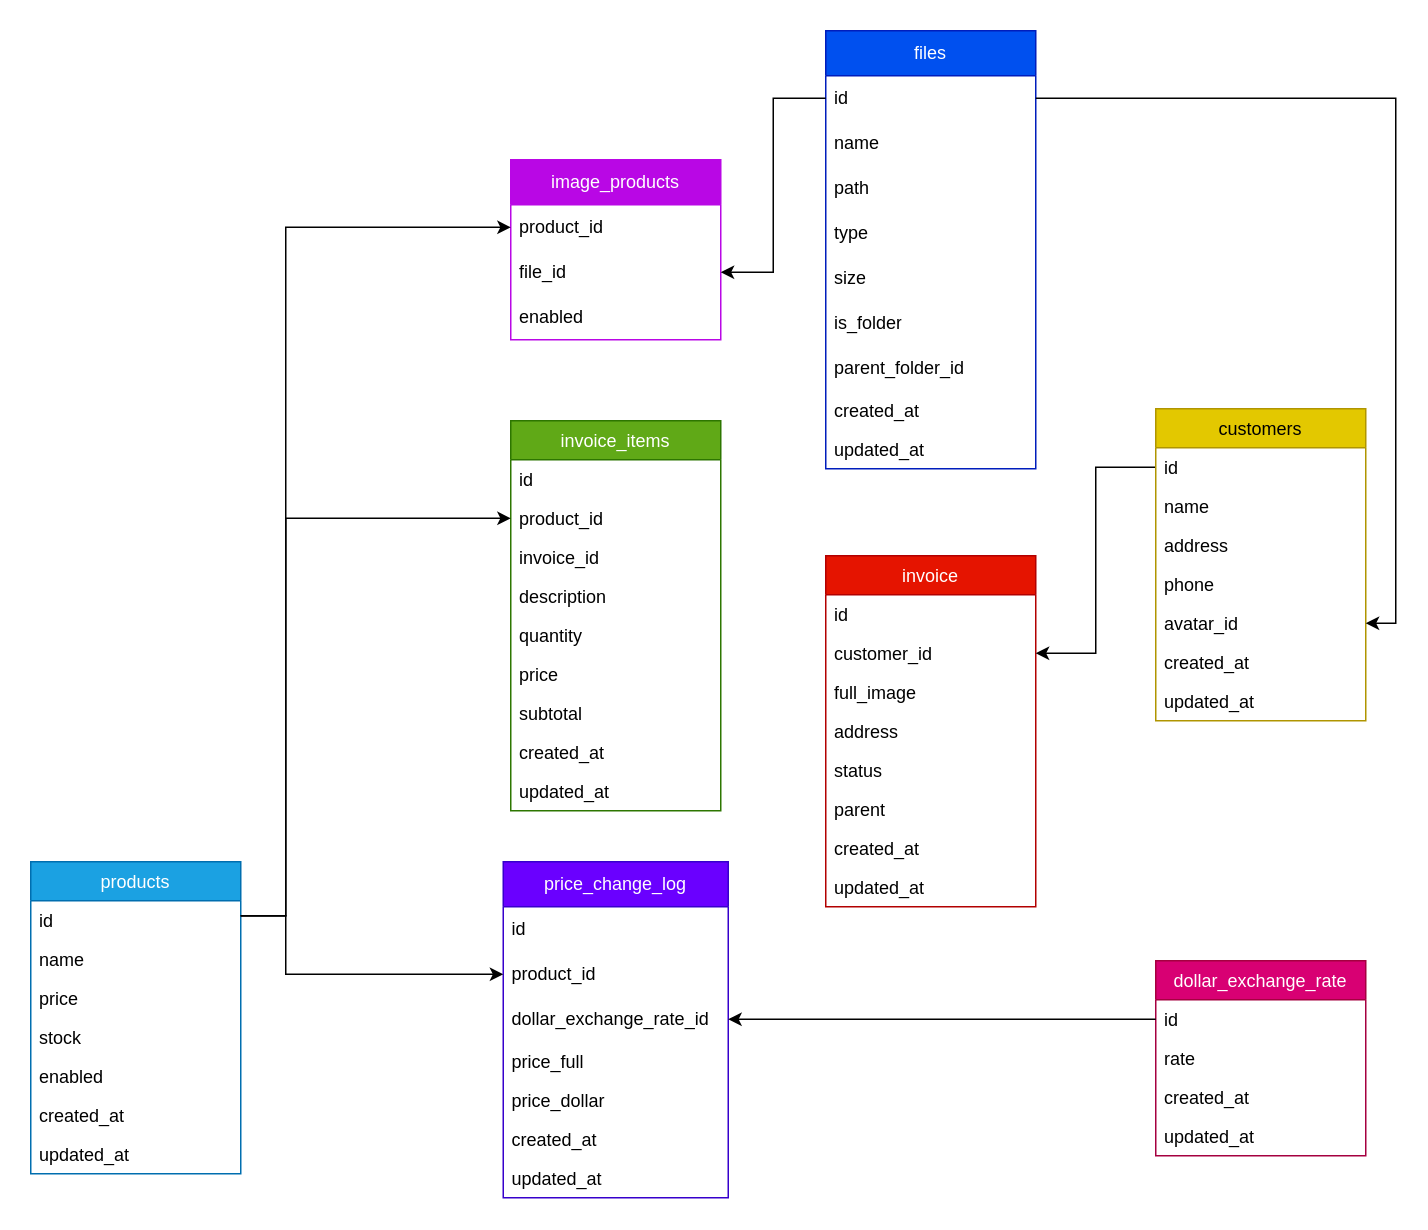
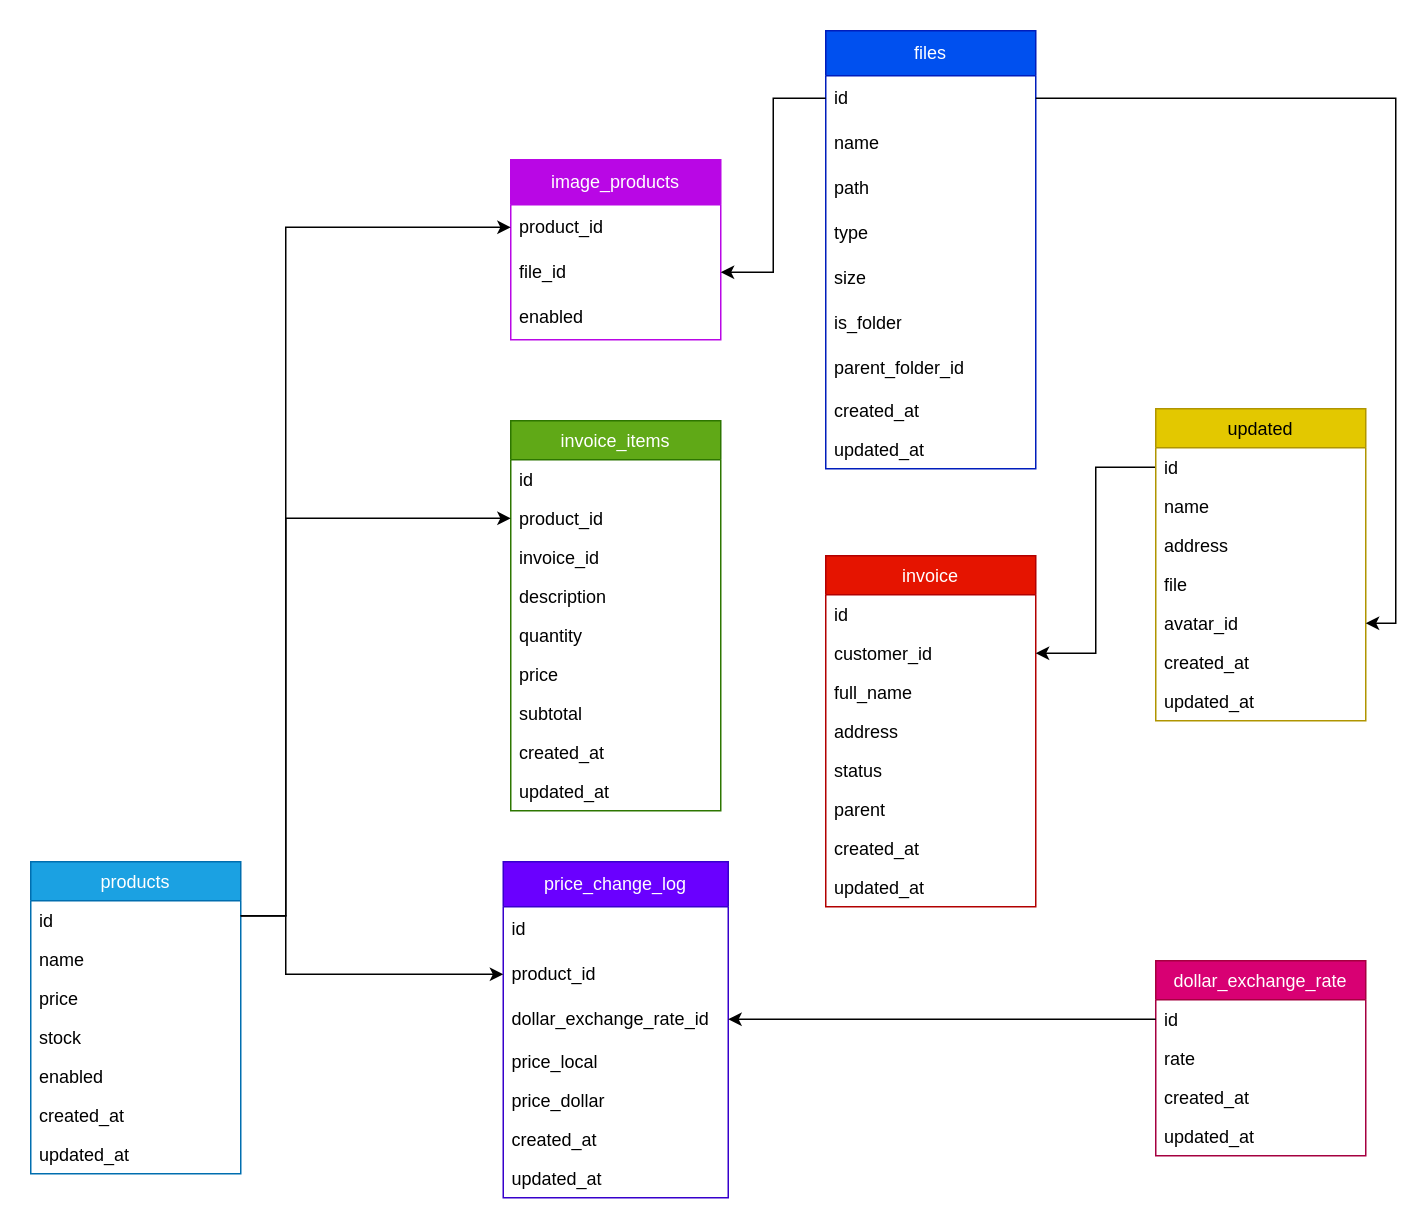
(1260, 429) -> (1260, 429)
(1189, 585) -> (1179, 585)
(877, 693) -> (875, 693)
(555, 1062) -> (560, 1062)
